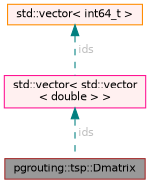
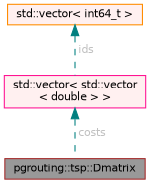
(85, 133) -> (91, 133)
